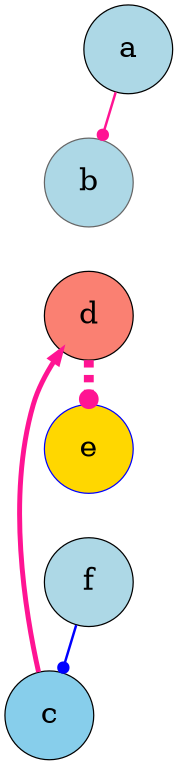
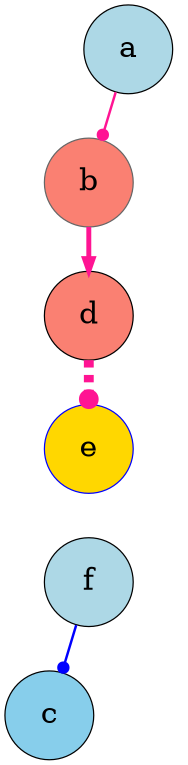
(89, 183) -> (89, 183)
(20, 514) -> (89, 243)
